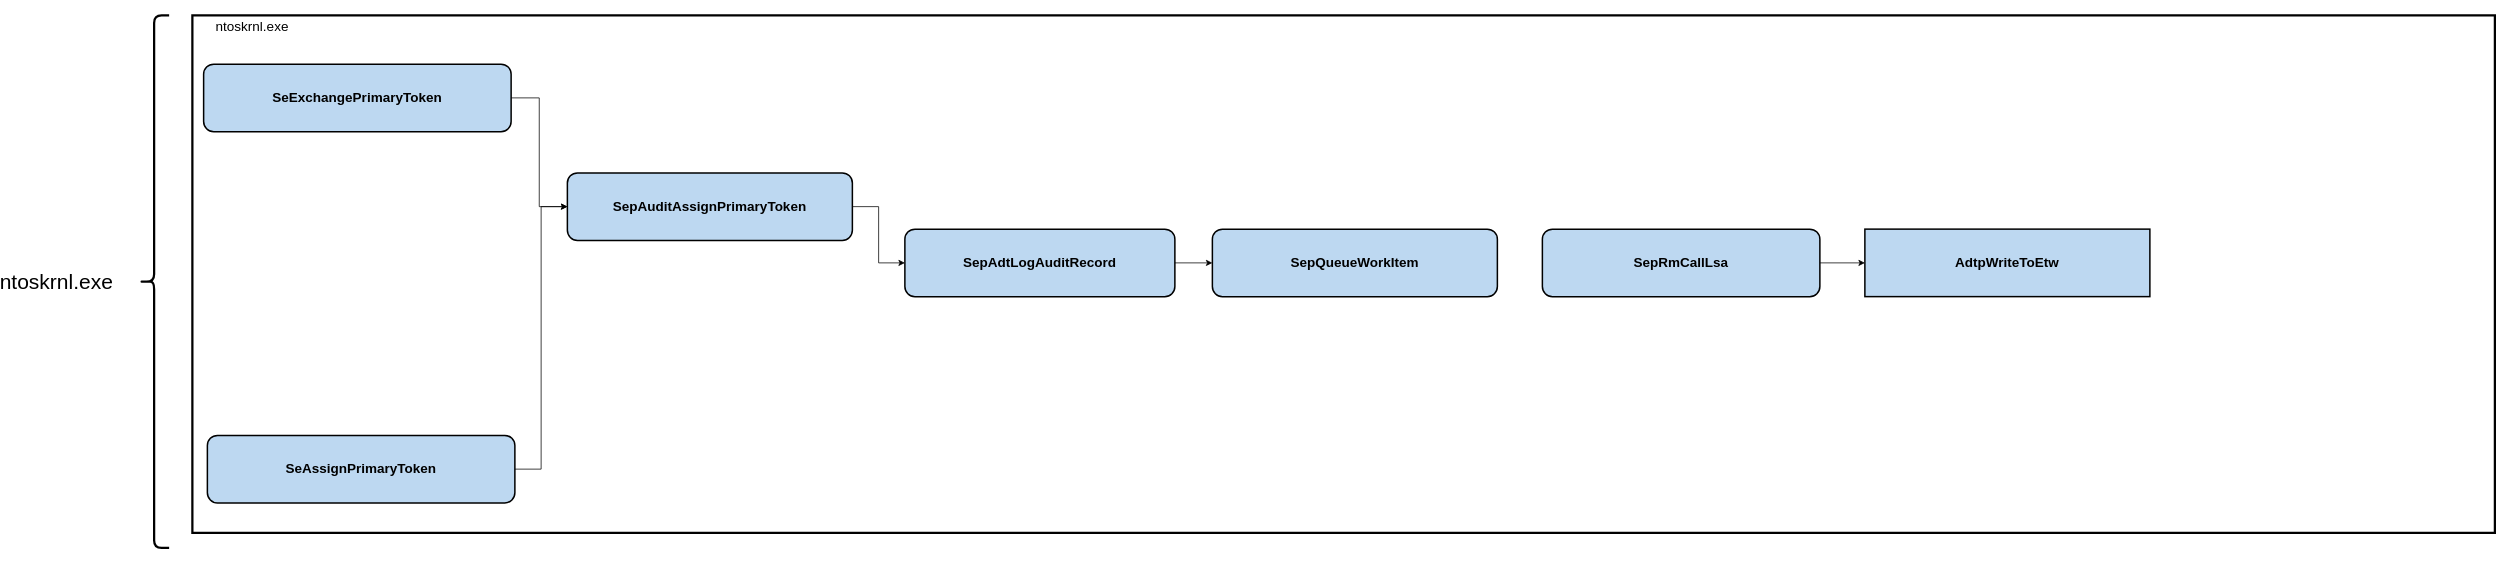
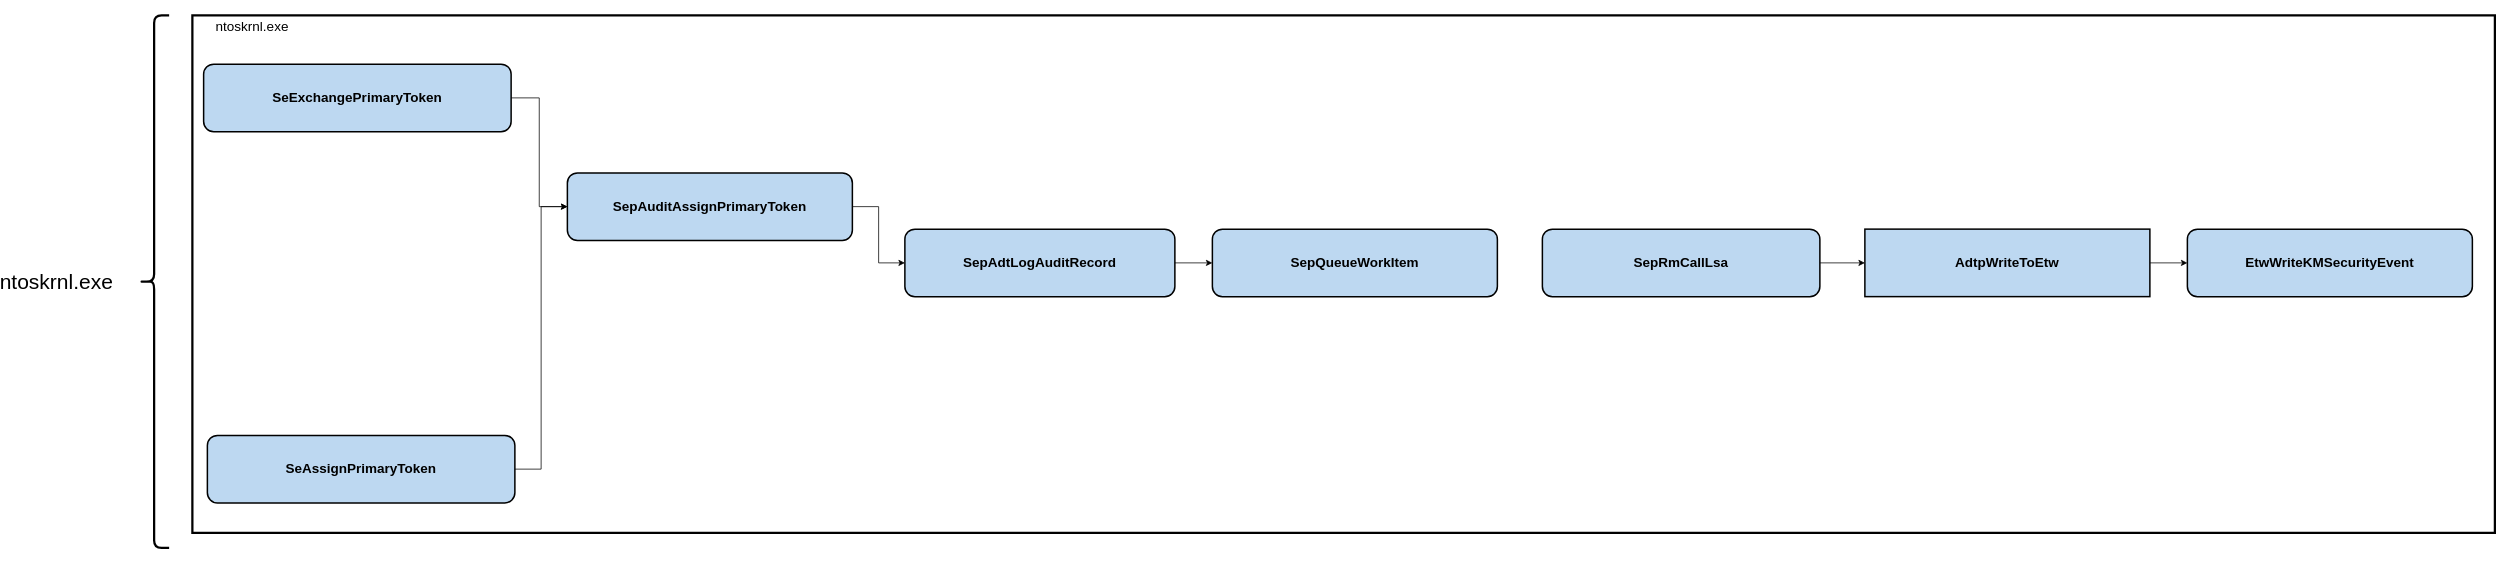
none -> (2181, 263)
none -> (2330, 263)
